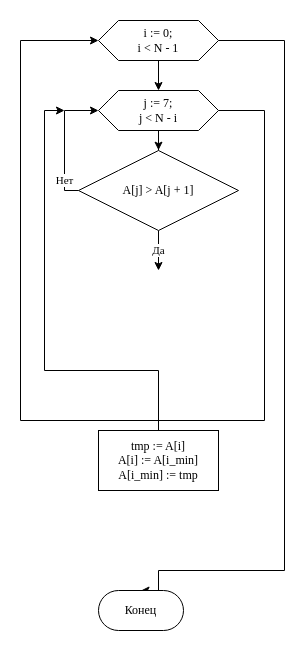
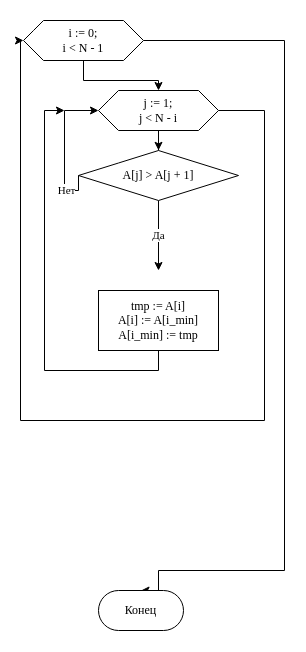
(159, 41) -> (84, 41)
(159, 111) -> (159, 111)
(159, 191) -> (159, 176)
(159, 461) -> (159, 321)
